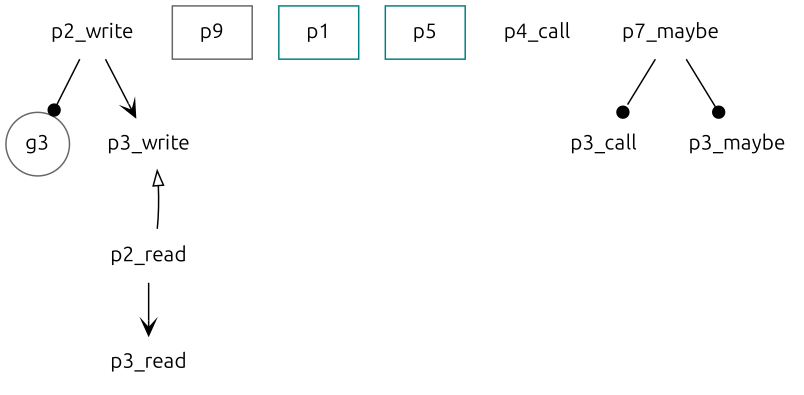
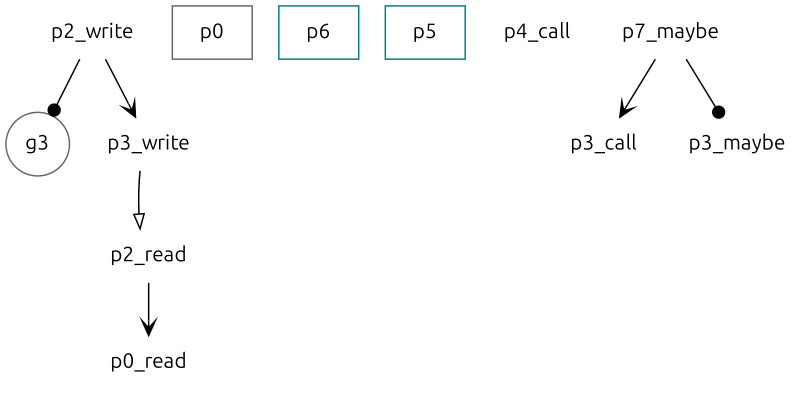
(212, 33) -> (212, 33)
(319, 33) -> (319, 33)
(641, 82) -> (641, 82)
(159, 207) -> (139, 192)
(149, 362) -> (149, 362)
